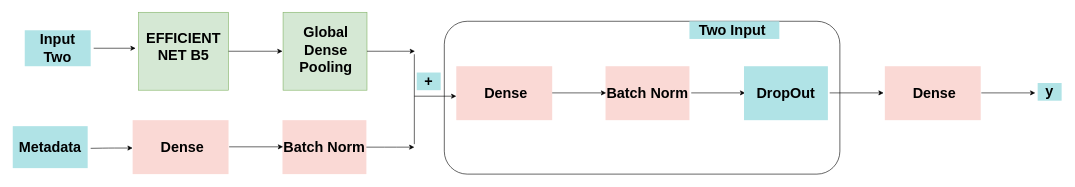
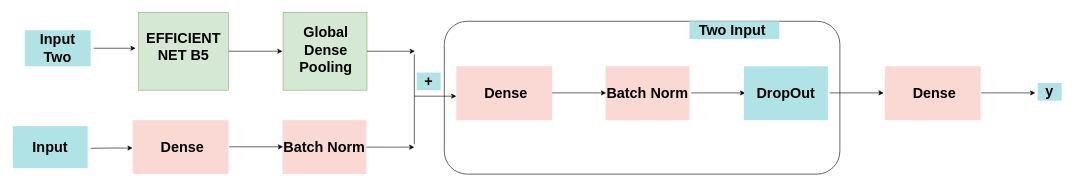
(50, 147) -> (50, 147)
